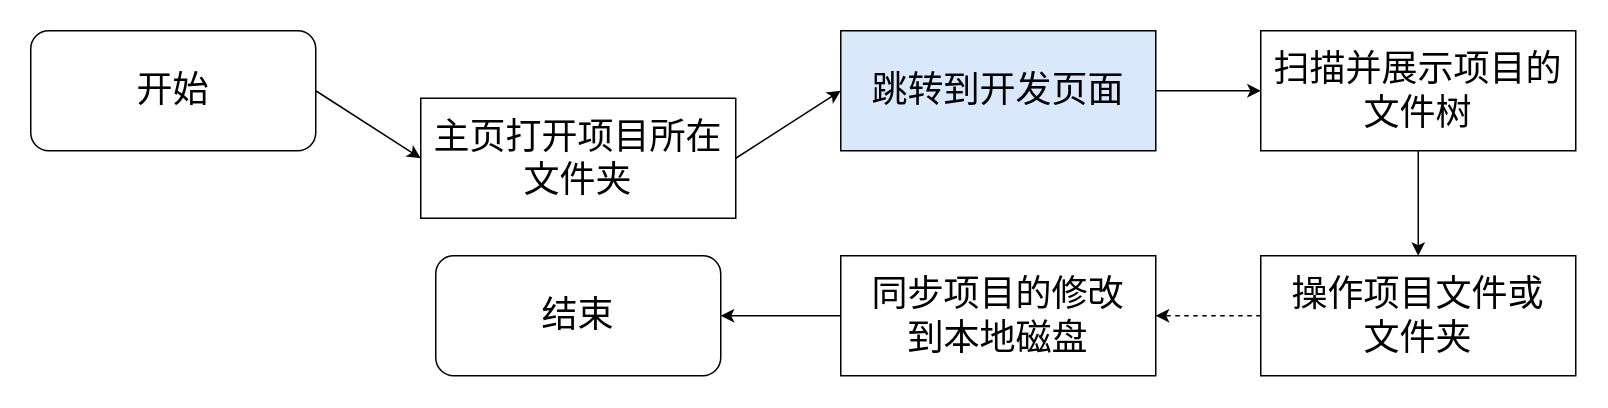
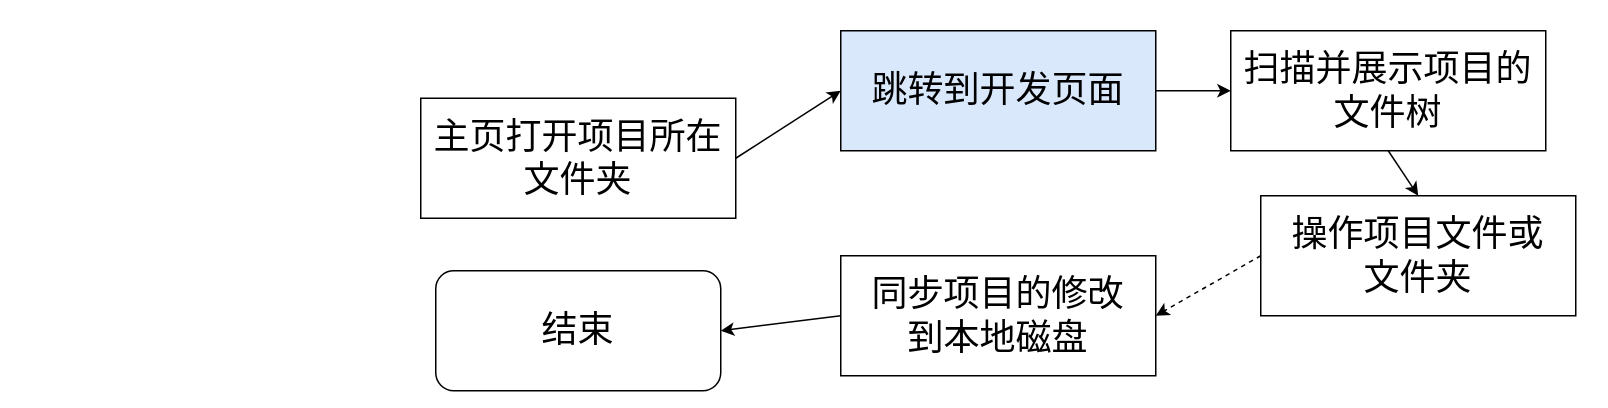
(173, 91) -> none
(1418, 91) -> (1388, 91)
(364, 122) -> none
(578, 316) -> (578, 331)
(1418, 316) -> (1418, 256)
